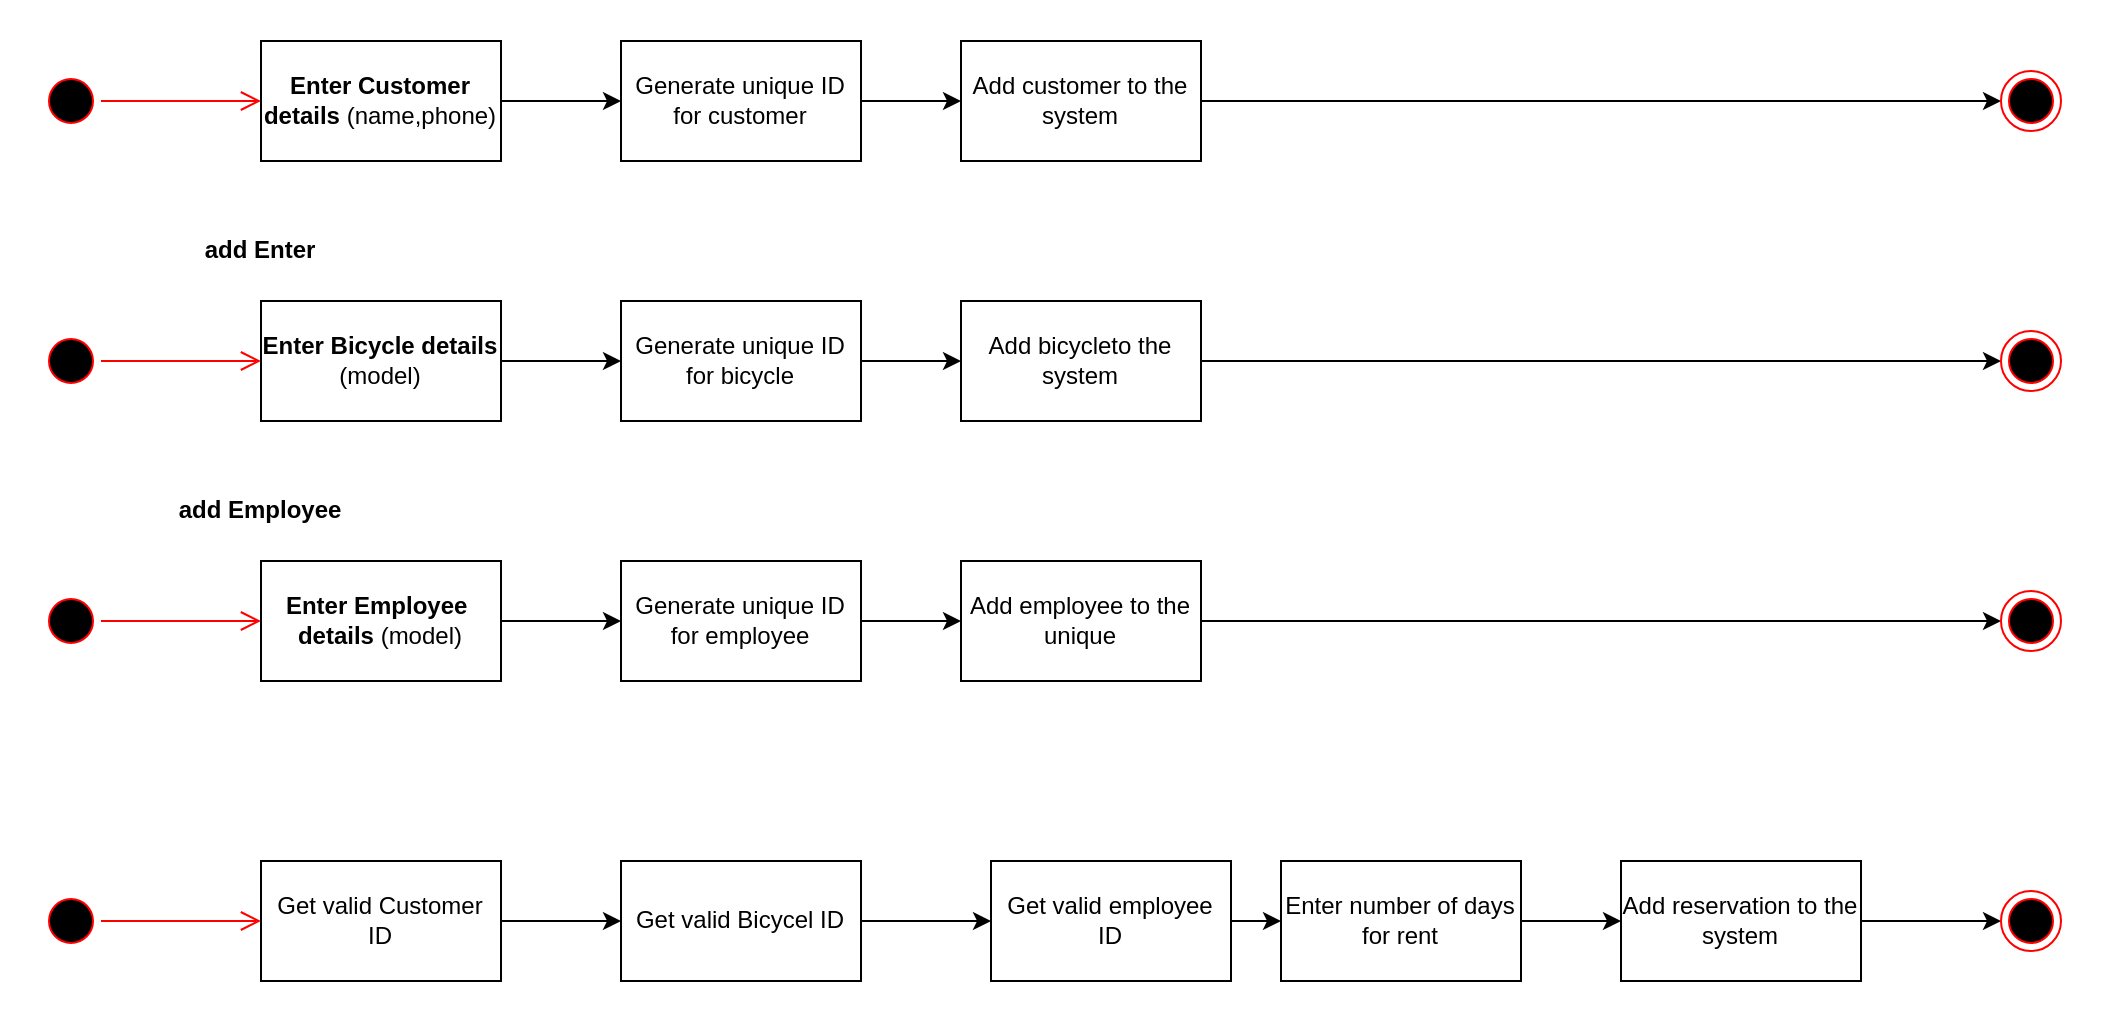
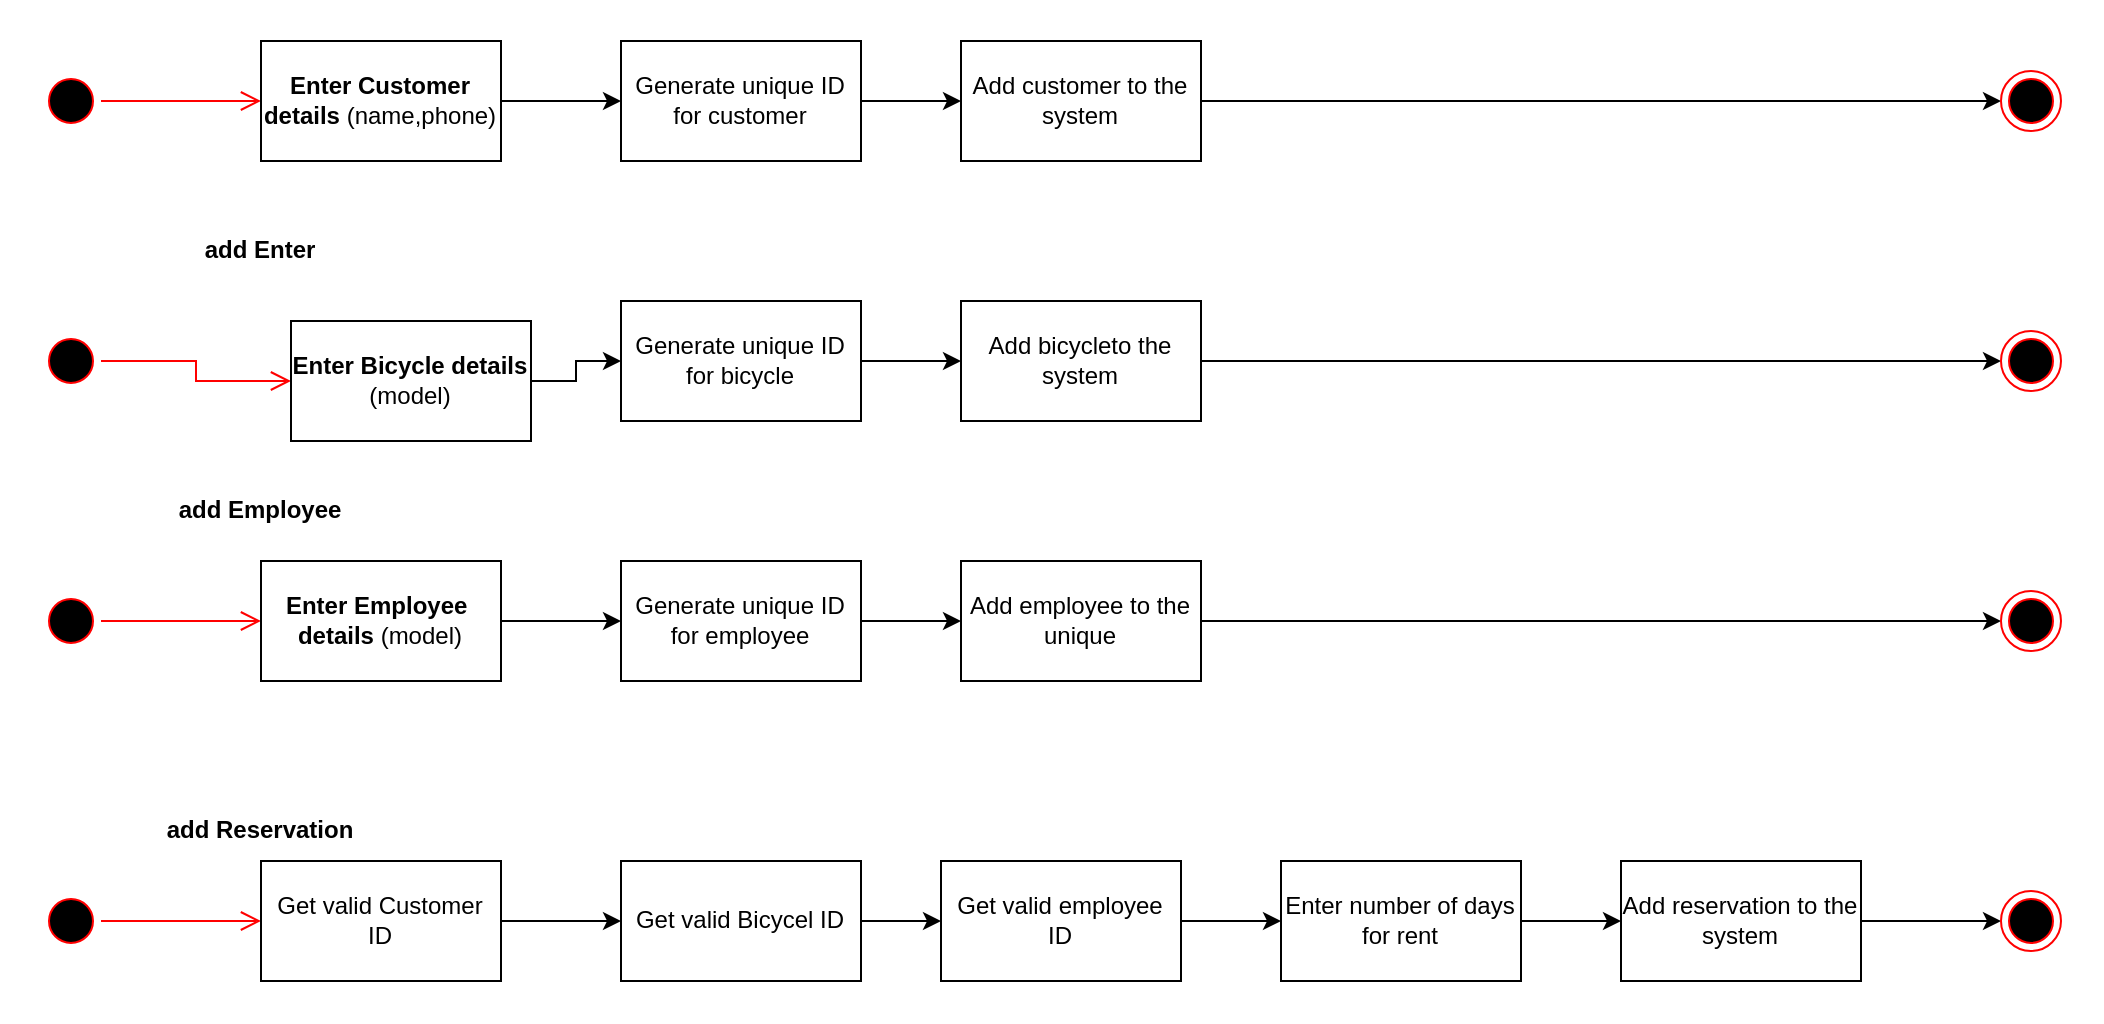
(381, 361) -> (411, 381)
none -> (261, 831)
(1111, 921) -> (1061, 921)
